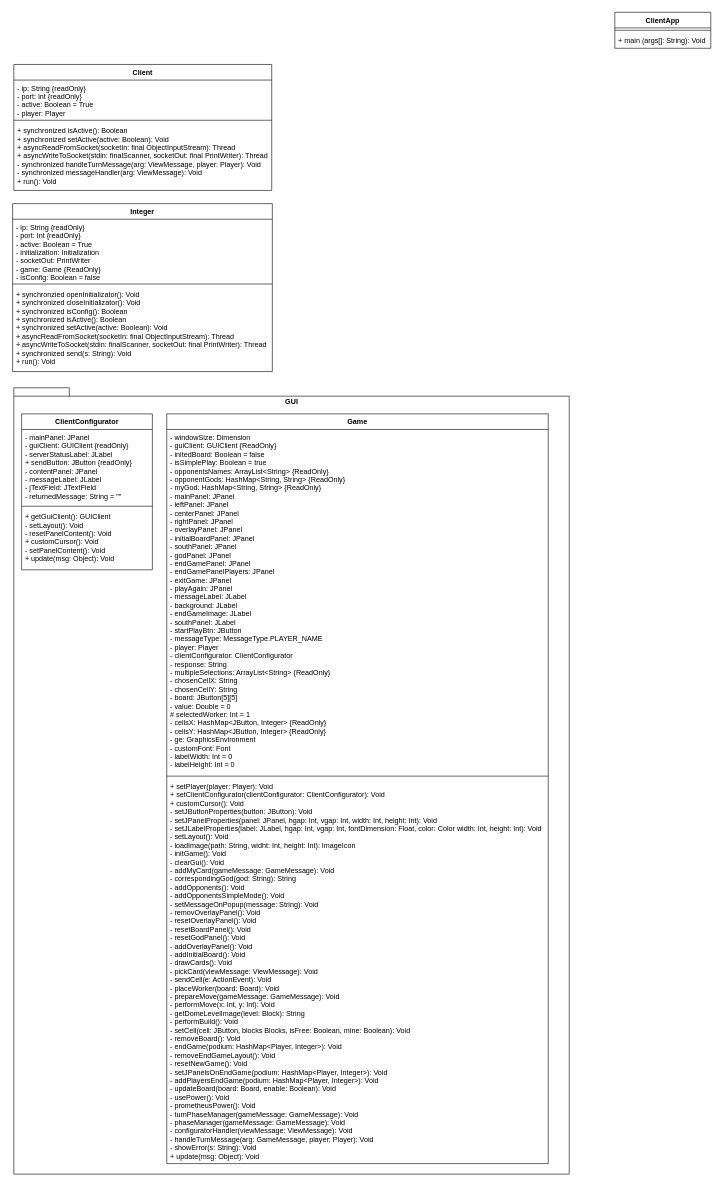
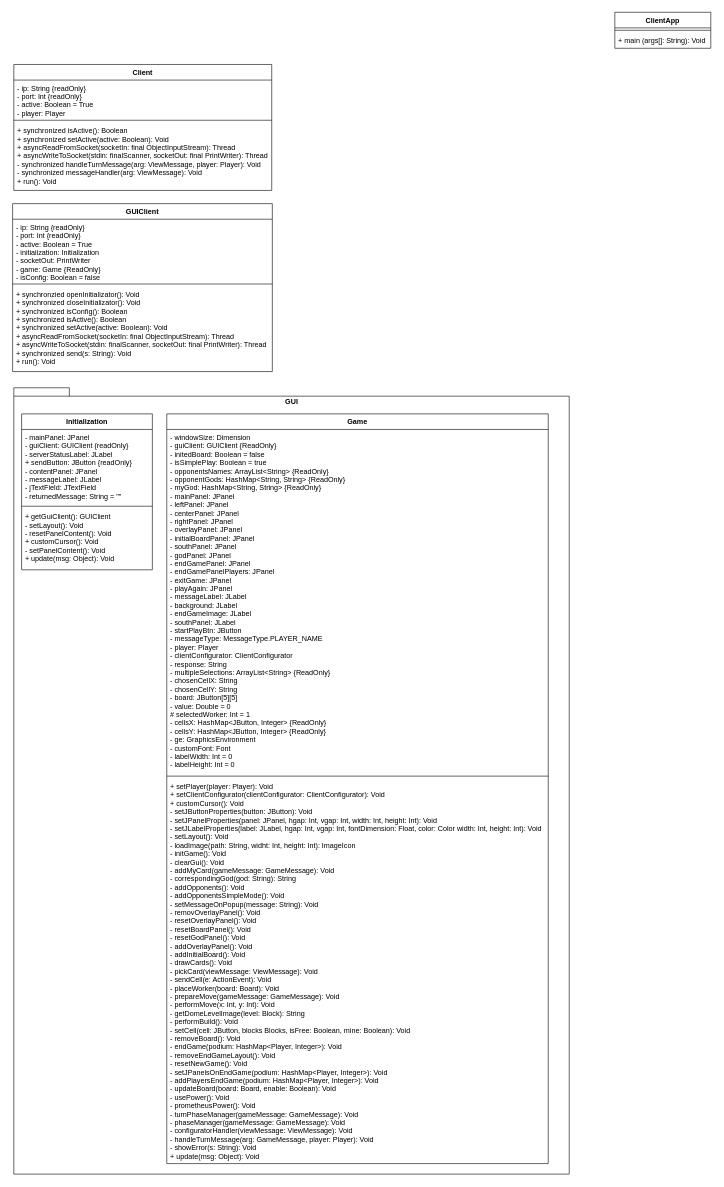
(142, 212) -> (142, 212)
(86, 422) -> (86, 422)
